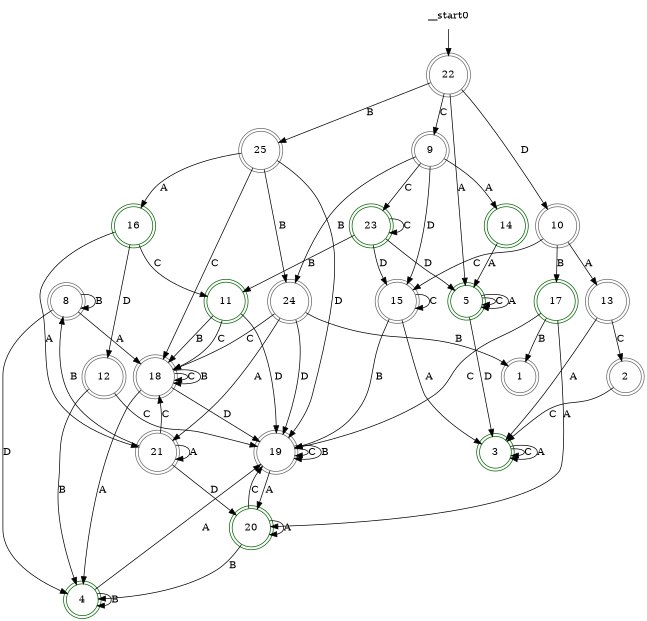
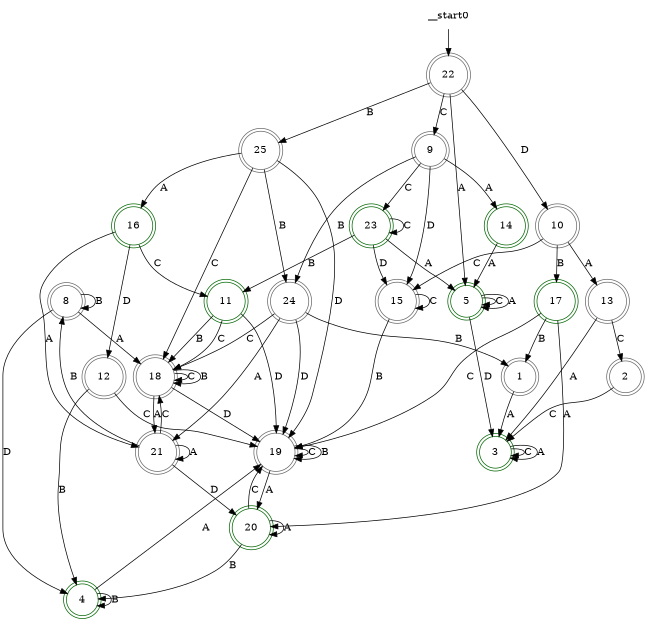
(428, 264) -> (428, 264)
(423, 390) -> (507, 410)
(100, 479) -> (154, 411)
